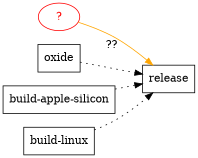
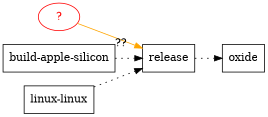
(107, 67) -> (205, 58)
(59, 141) -> (59, 100)
